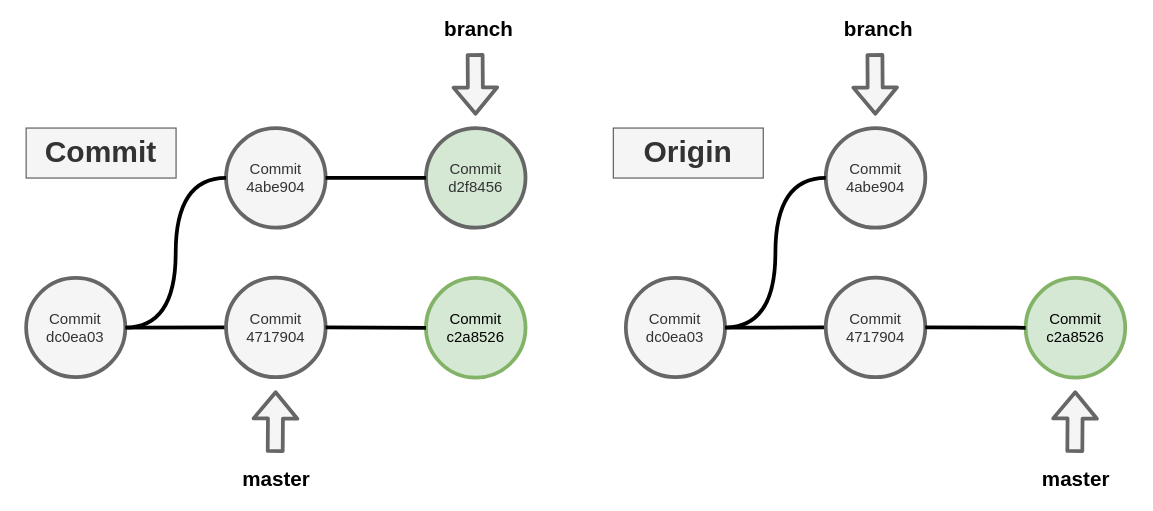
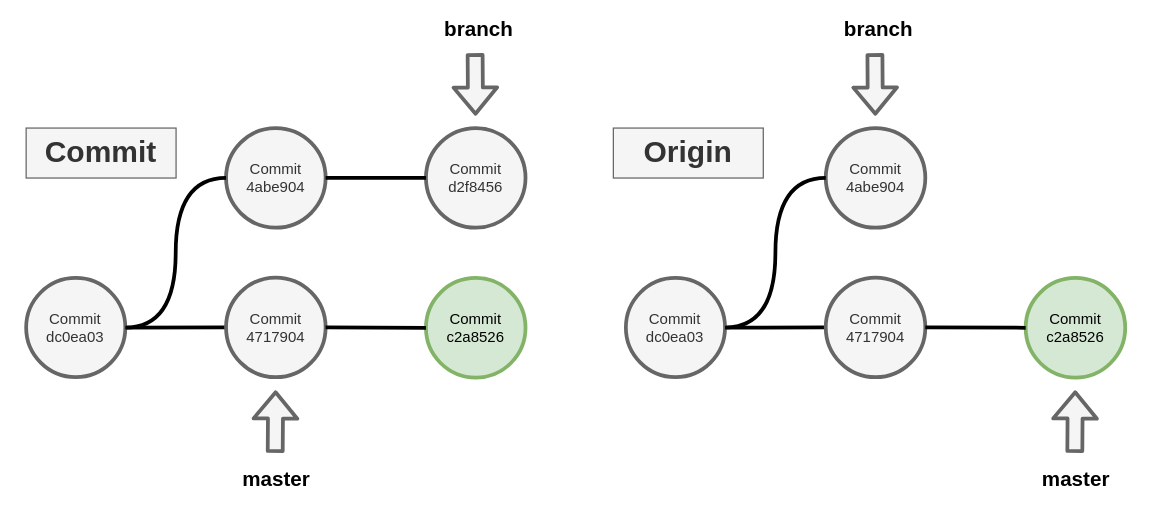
(475, 178) -> (475, 178)
